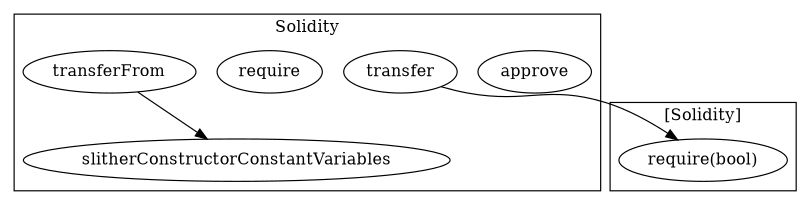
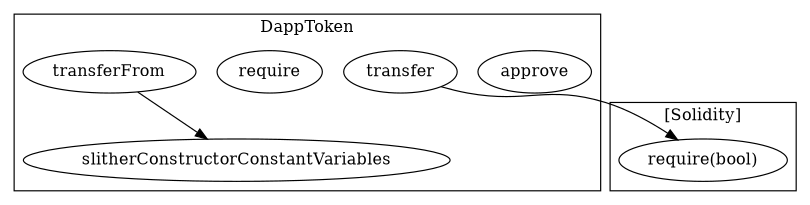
(307, 28) -> (307, 28)
